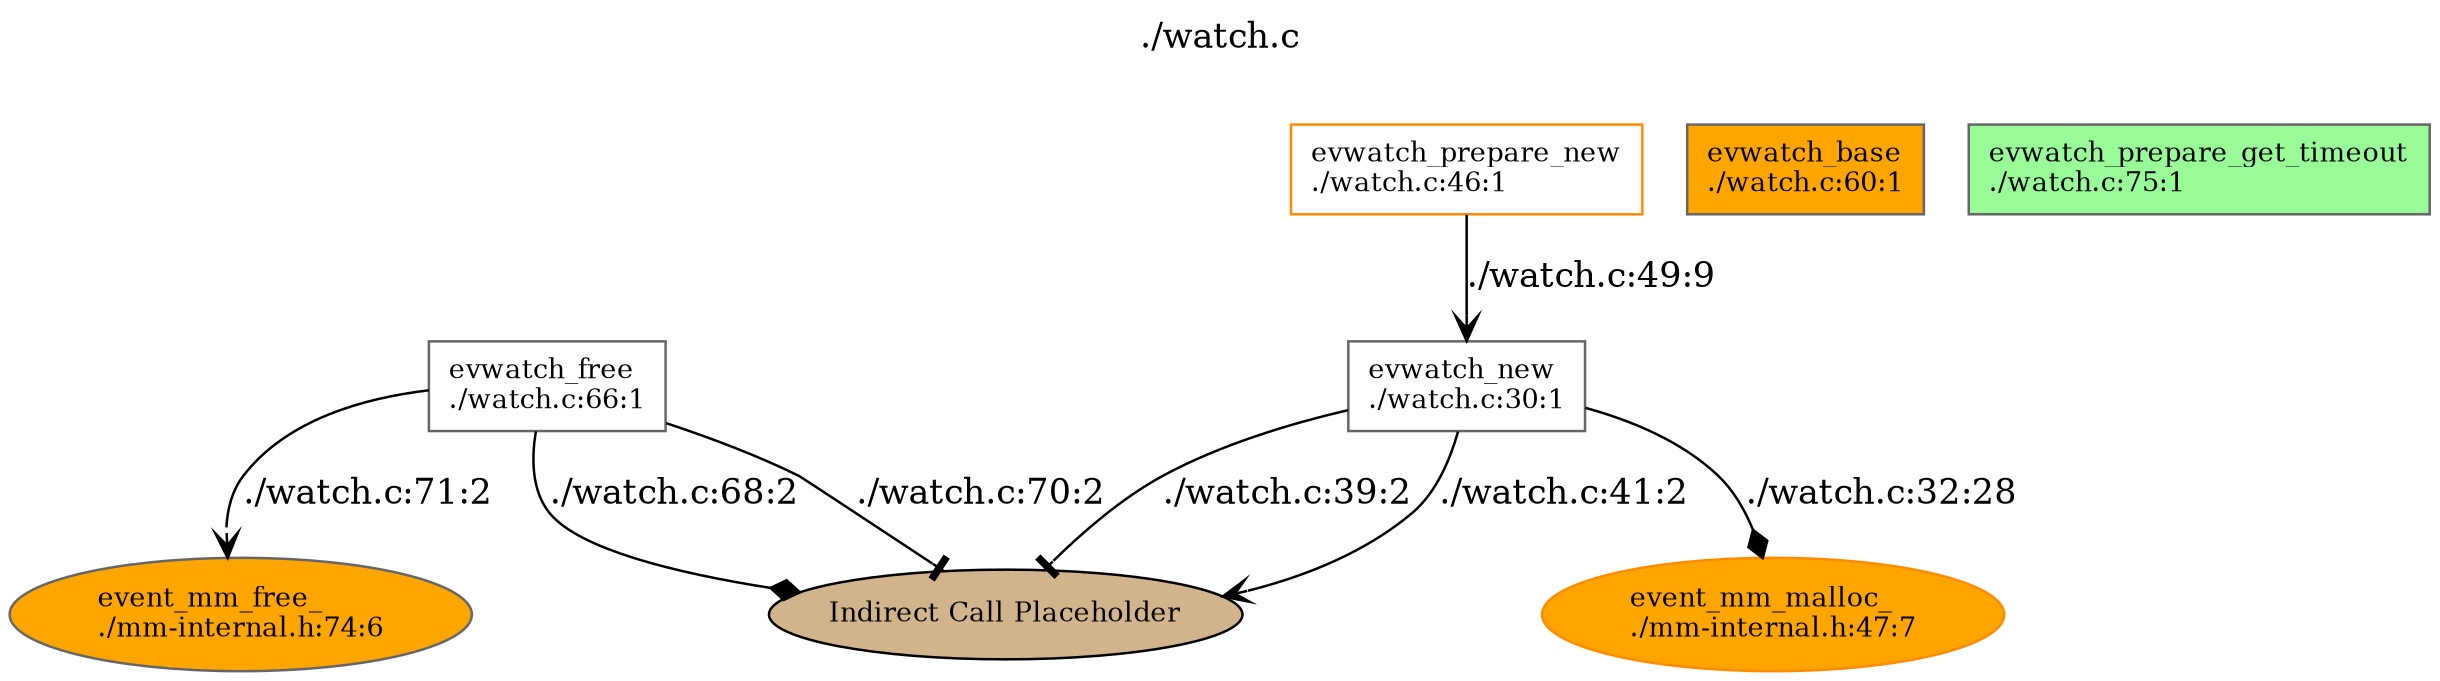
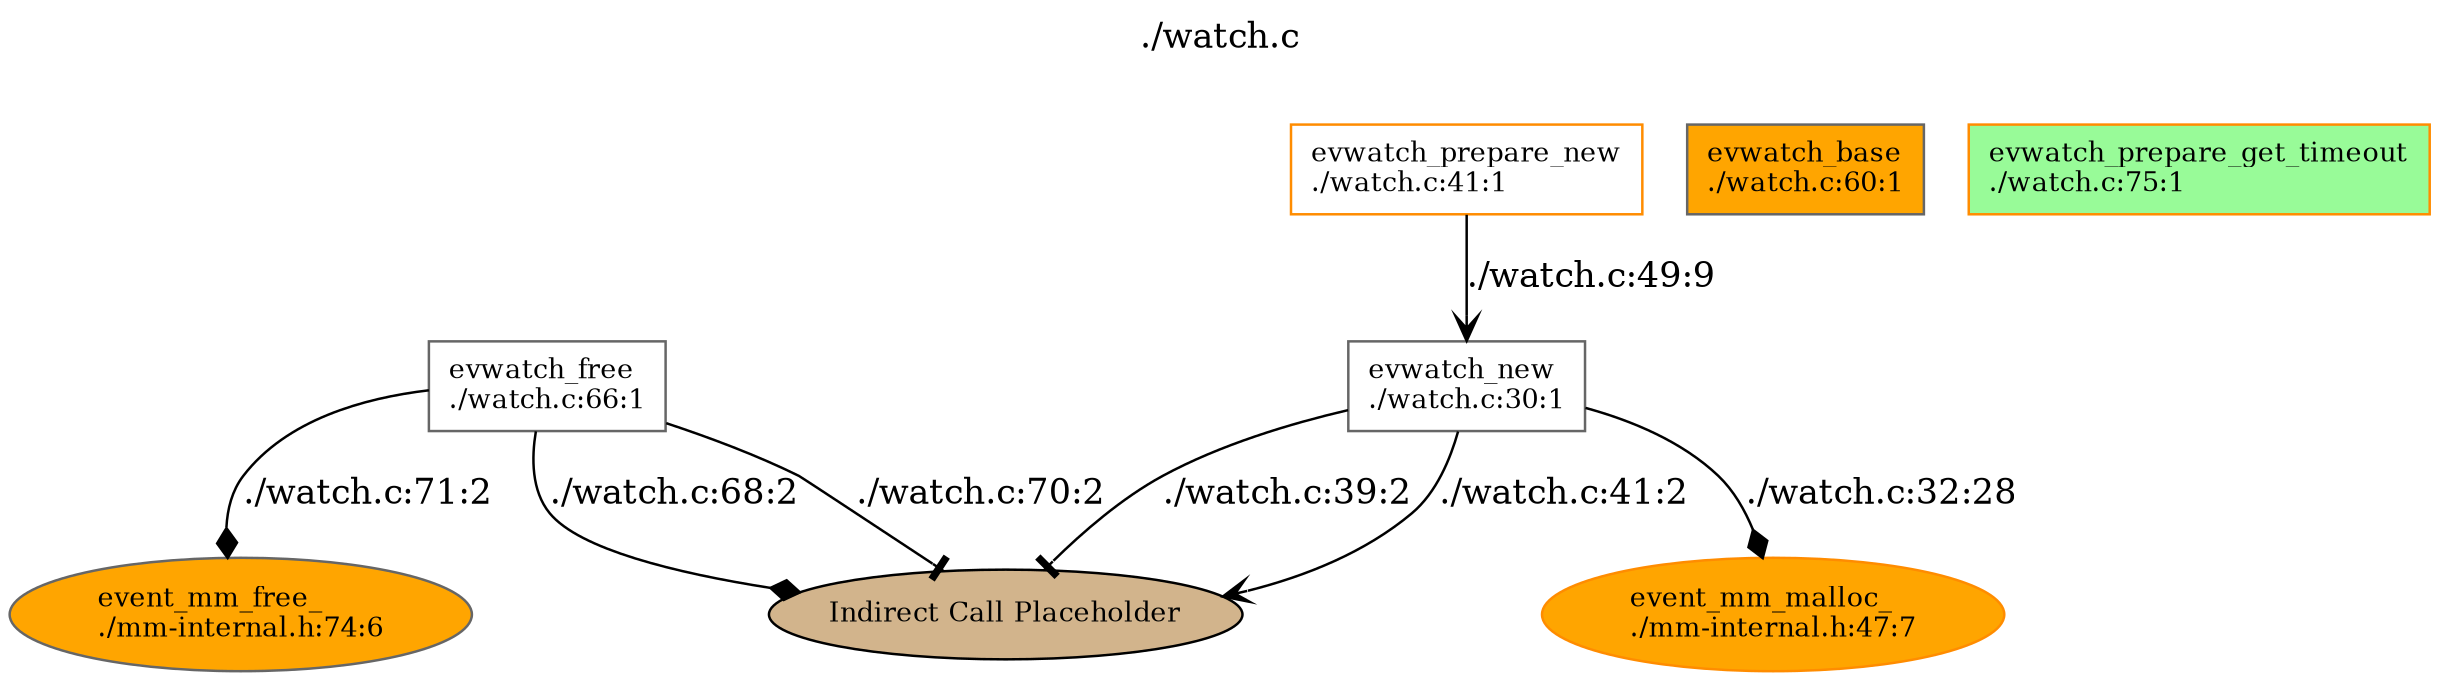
(1467, 169) -> (1467, 169)
(2199, 169) -> (2199, 169)
(302, 427) -> (302, 427)
